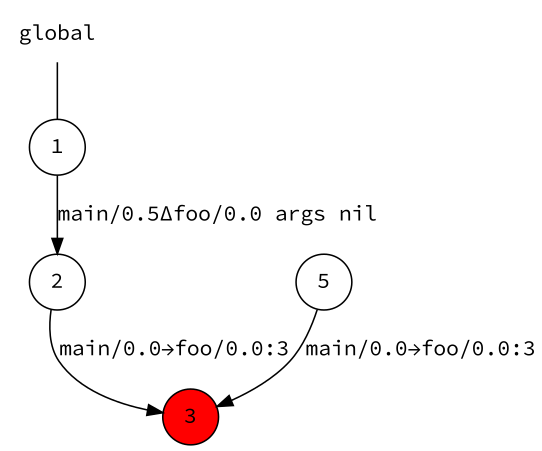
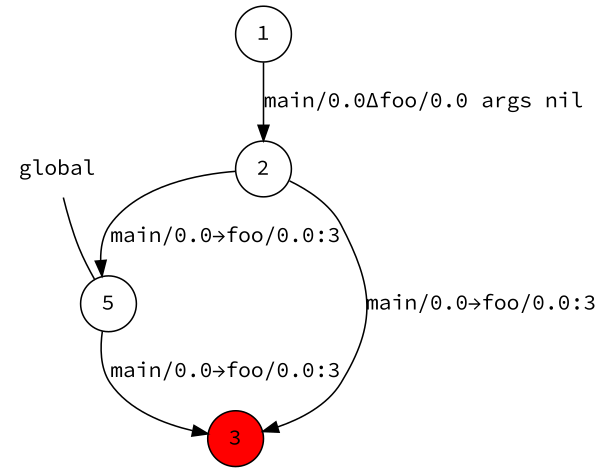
(57, 91) -> (76, 239)
none -> (150, 193)
(218, 215) -> (424, 102)
